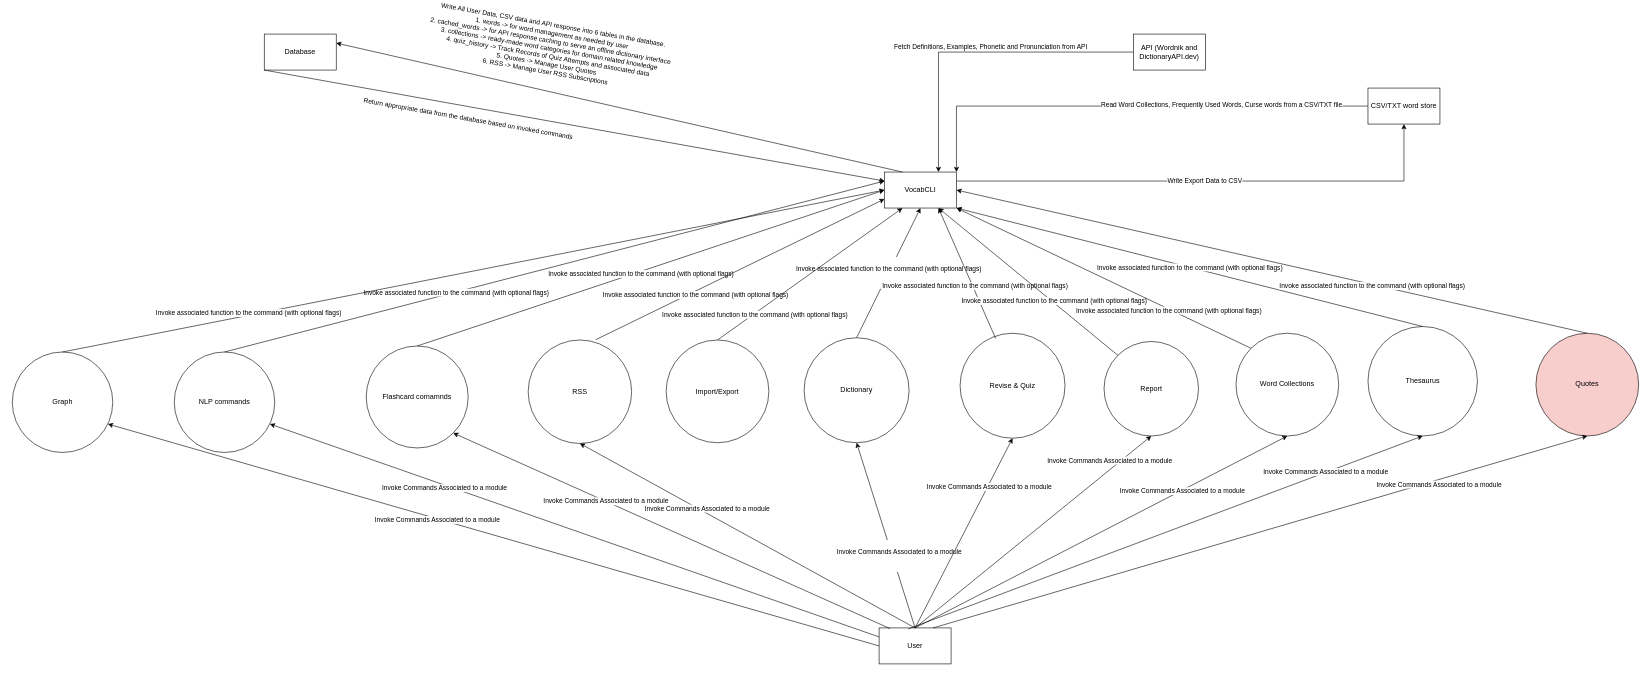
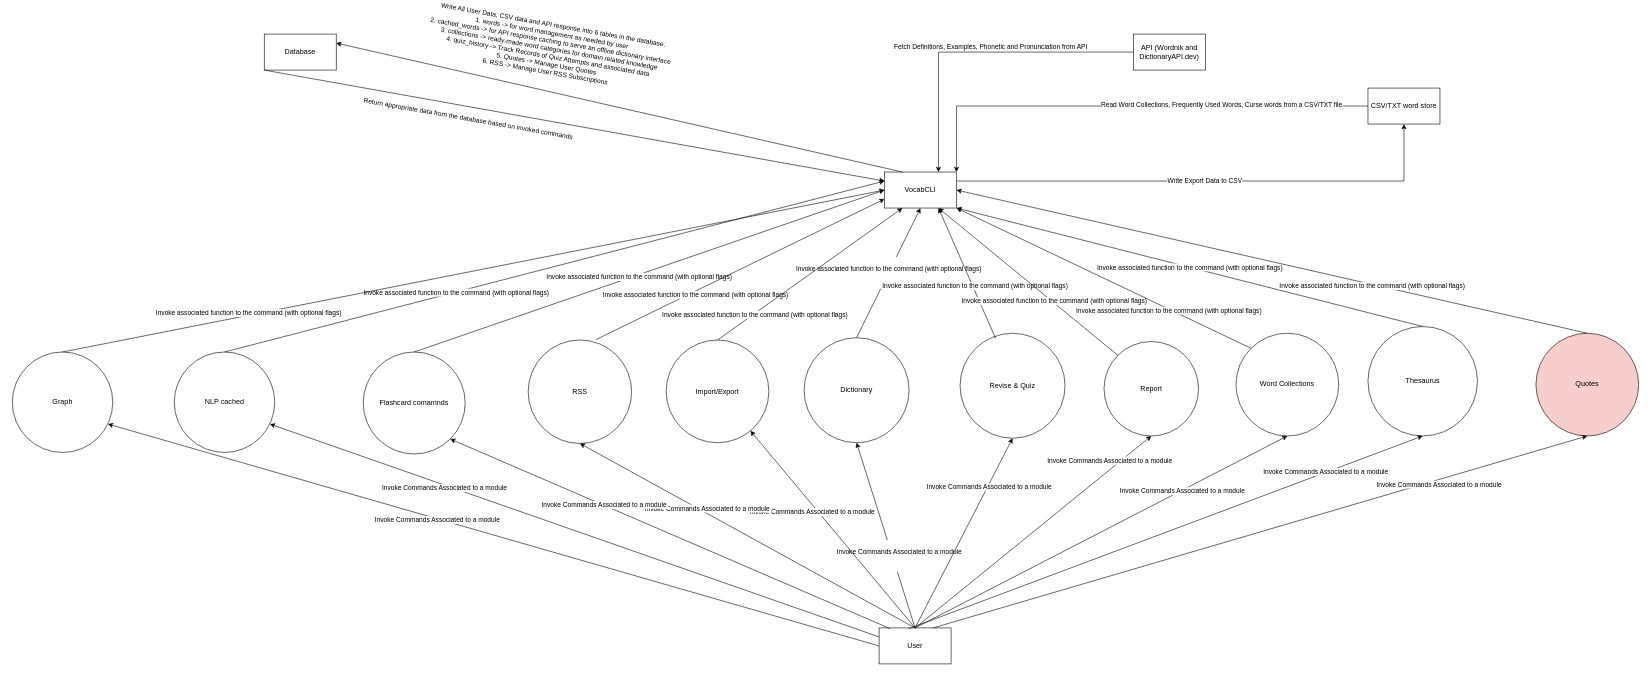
(417, 397) -> (414, 403)
(225, 402) -> (225, 402)
none -> (833, 529)
